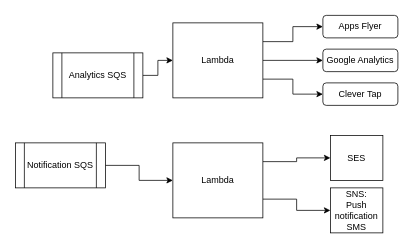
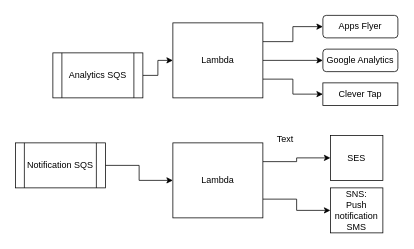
(360, 94) -> (360, 94)
none -> (285, 139)
